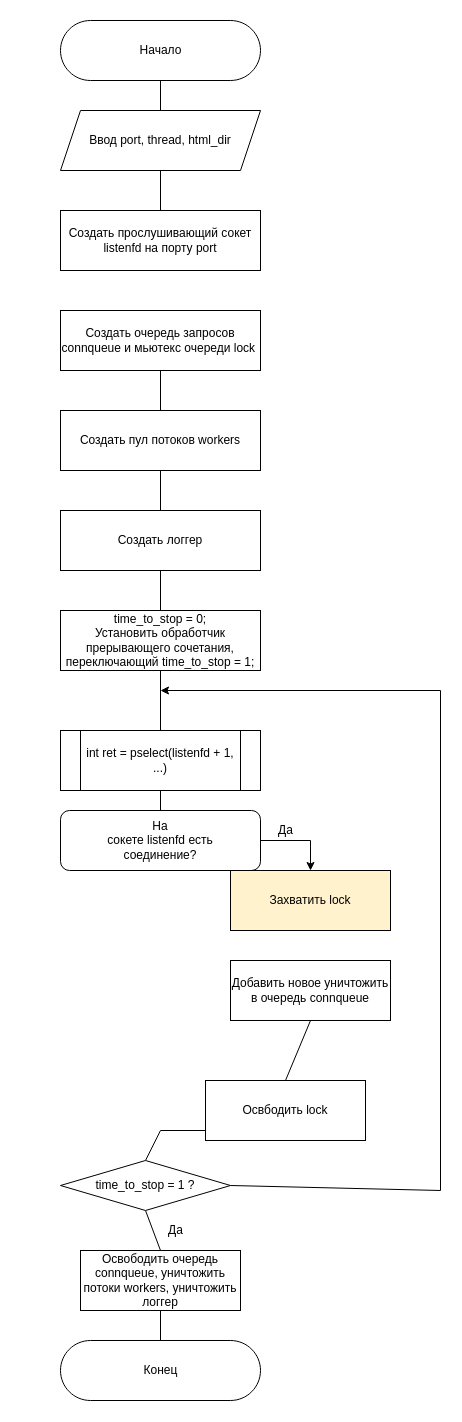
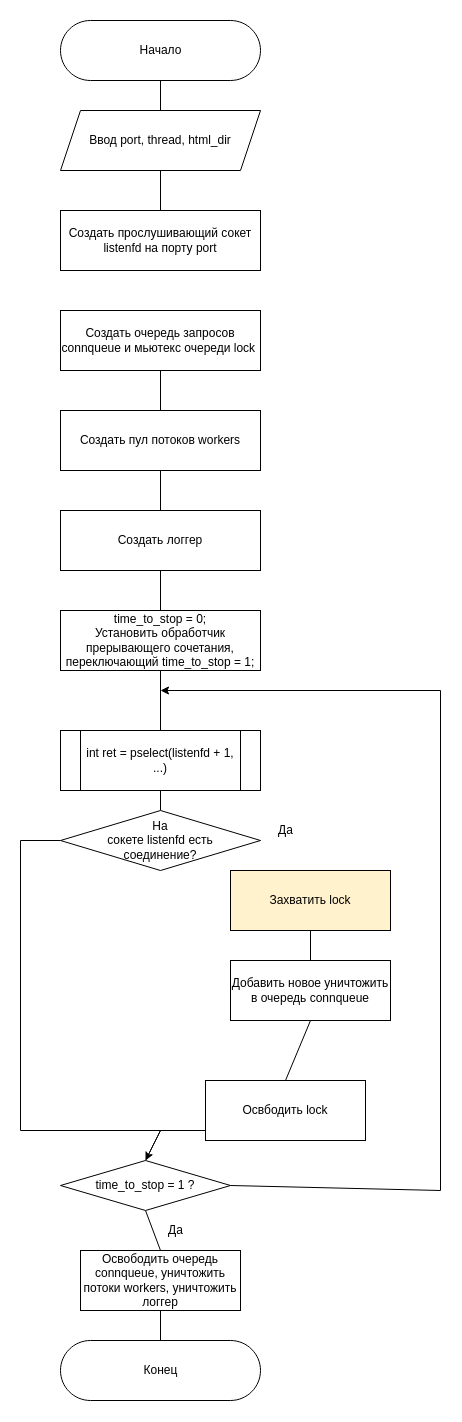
(161, 841) -> (161, 841)
(297, 841) -> none
none -> (311, 946)
none -> (21, 1035)
